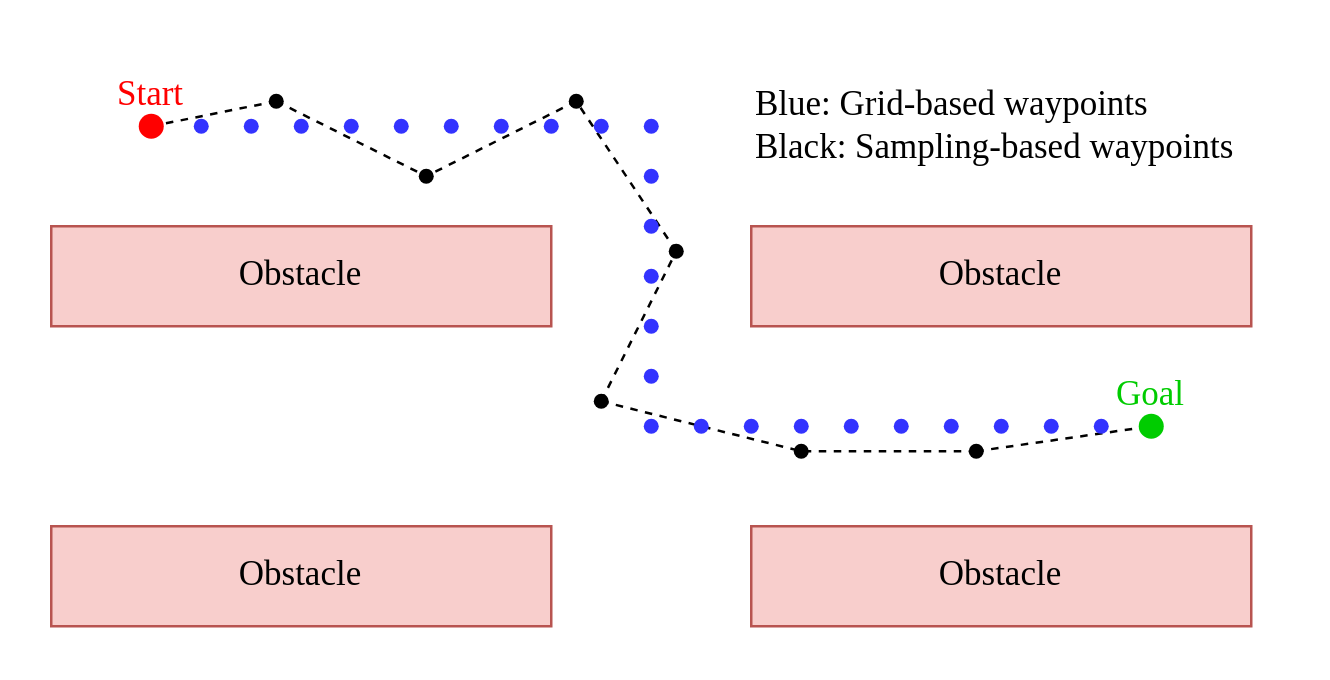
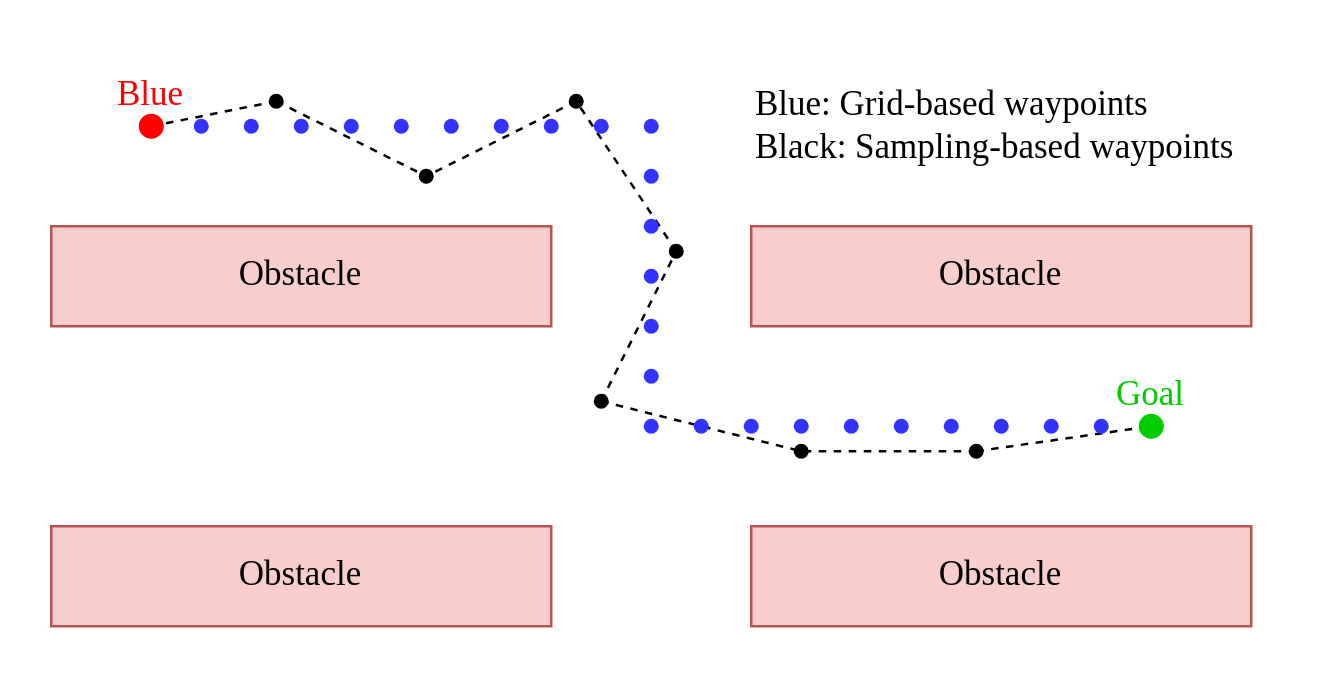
(150, 93) -> (150, 93)
